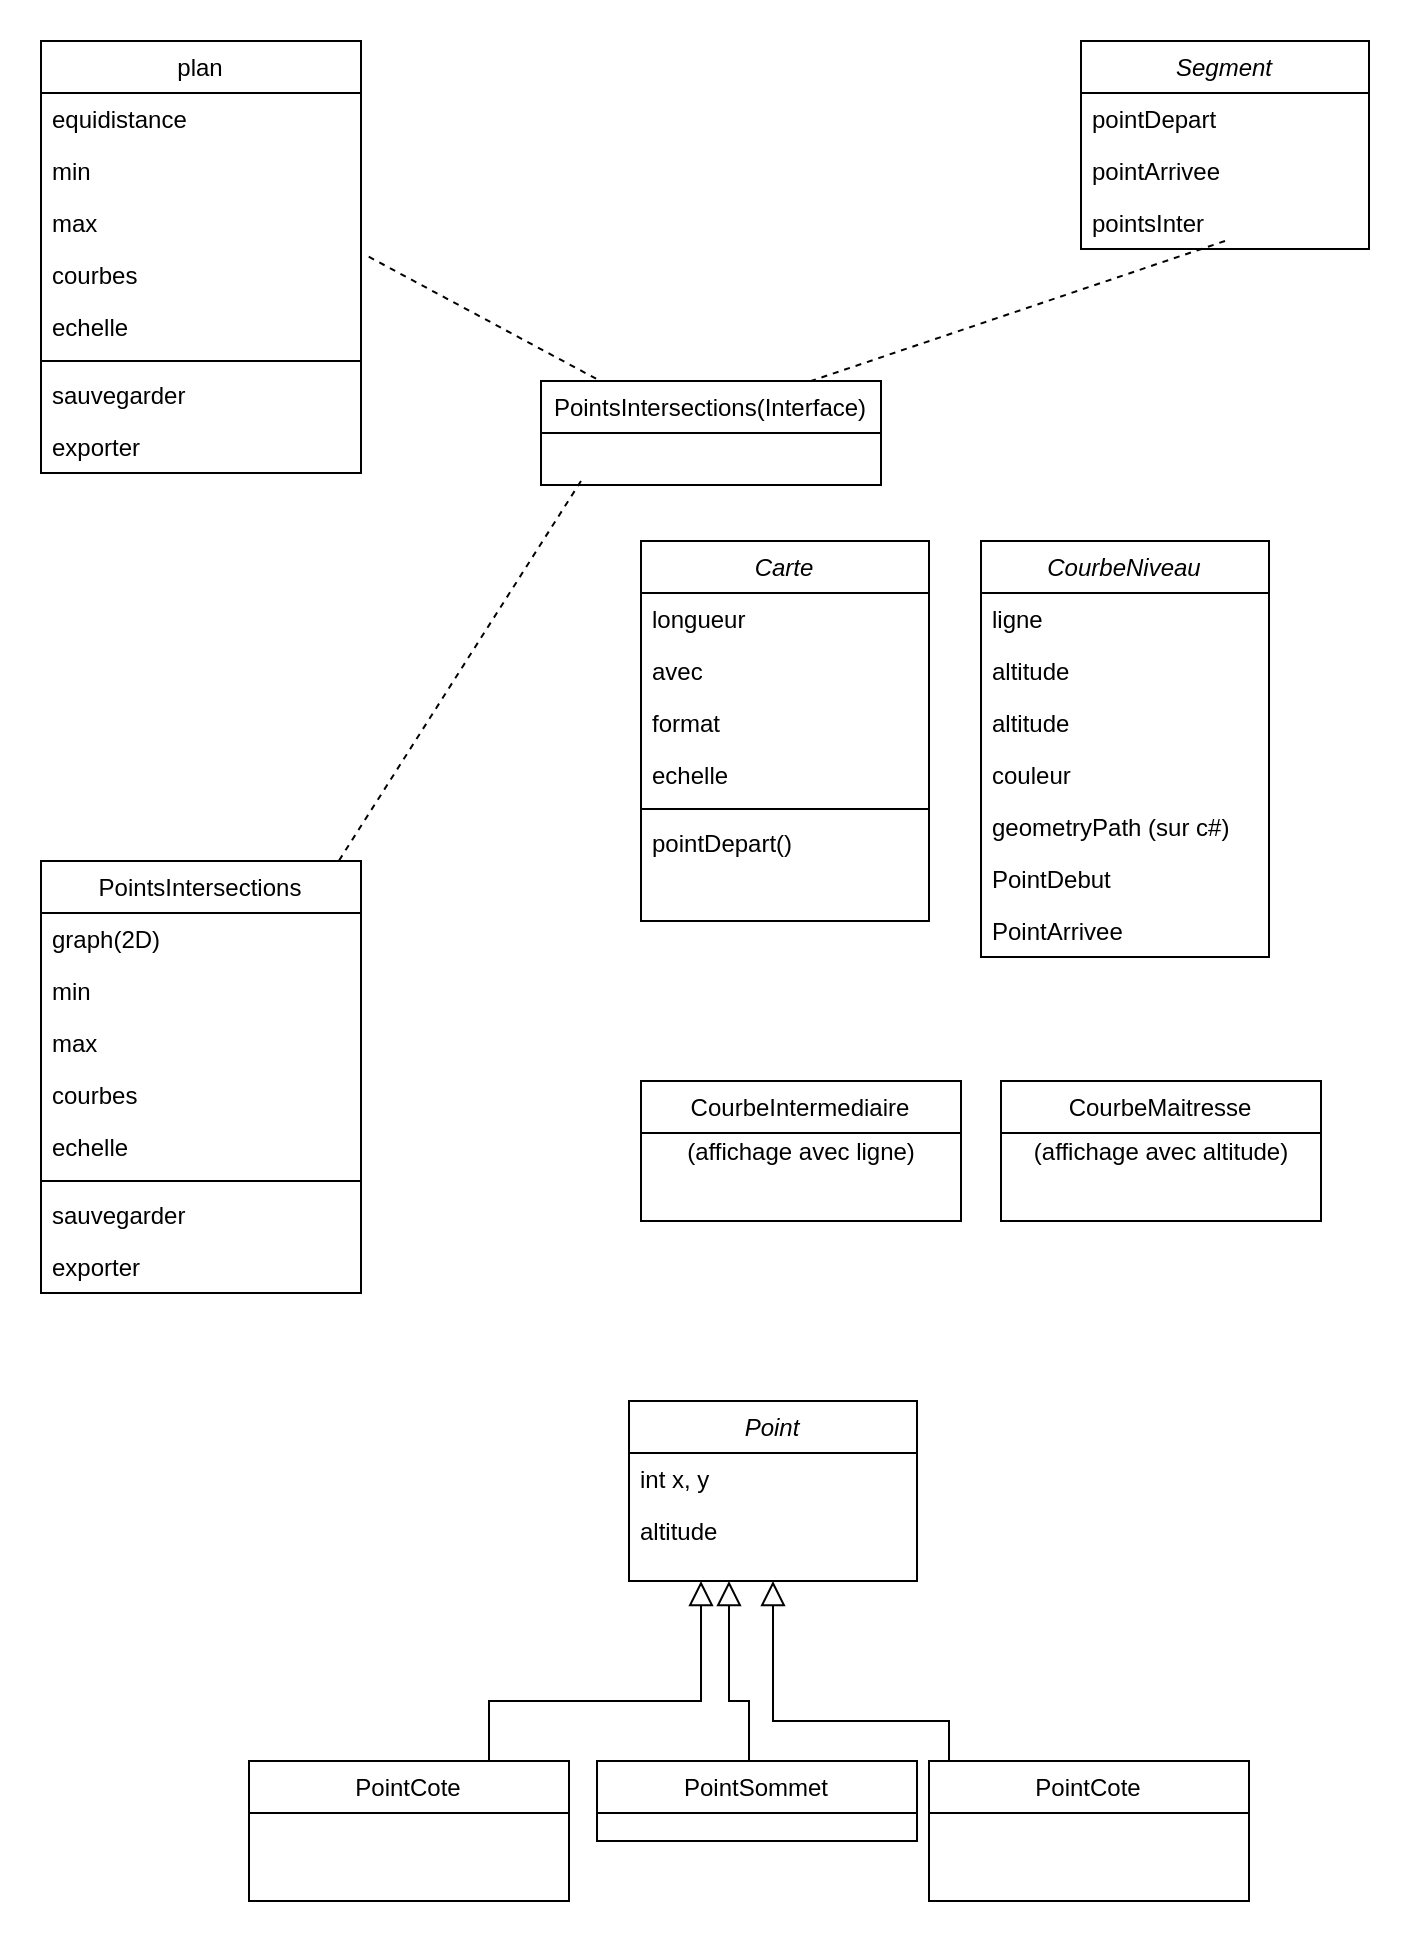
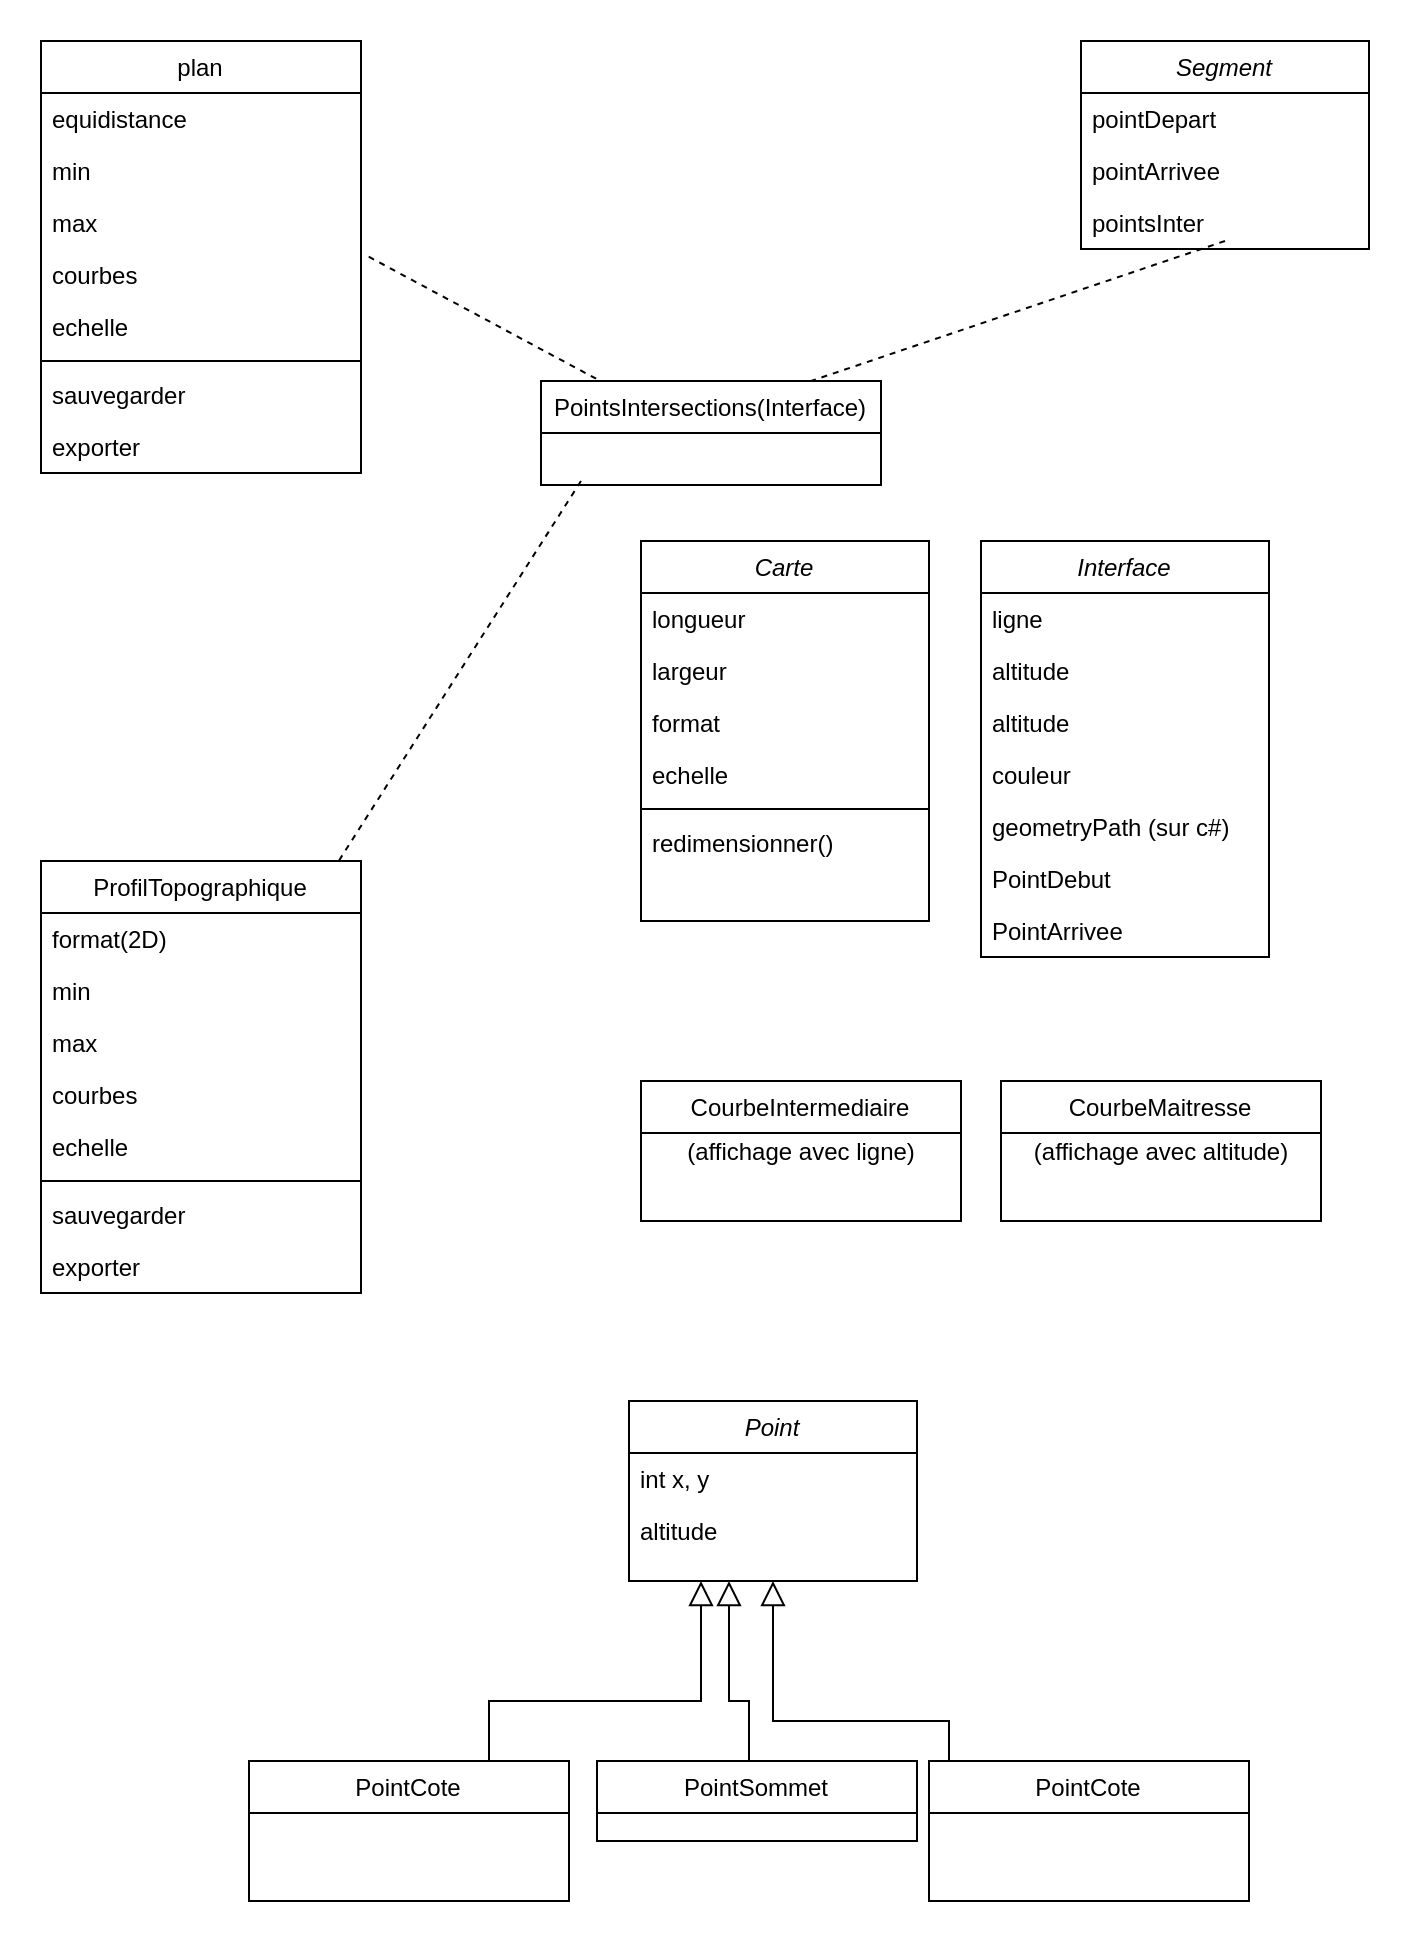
(1124, 568) -> (1124, 568)
(679, 672) -> (696, 672)
(736, 844) -> (753, 844)
(200, 888) -> (200, 888)
(112, 940) -> (119, 940)
